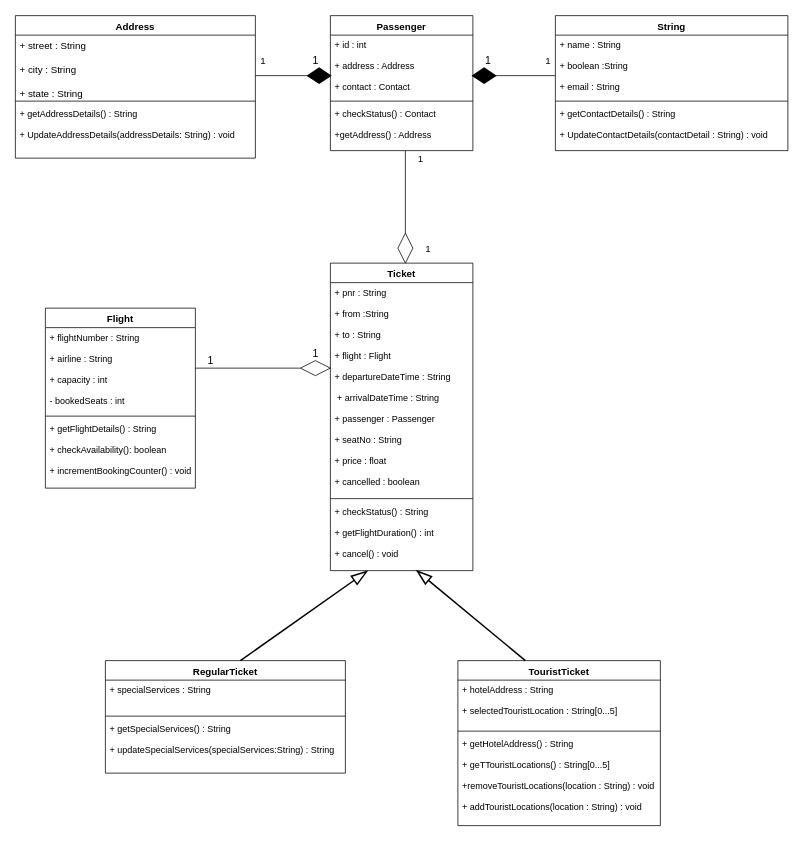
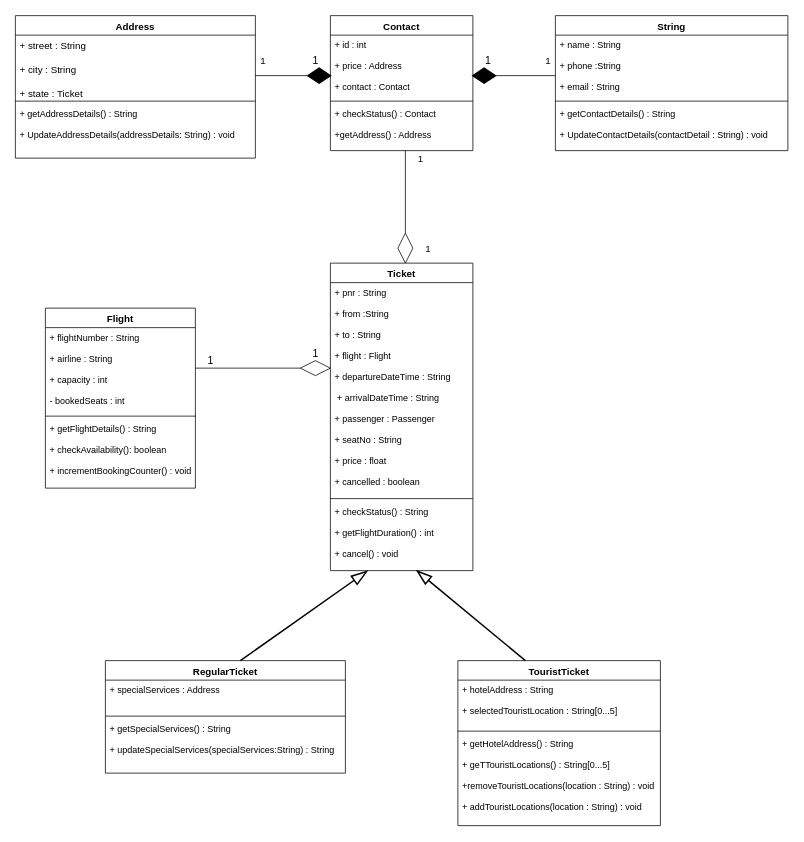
(401, 26) -> (401, 26)
(353, 45) -> (353, 45)
(591, 45) -> (591, 45)
(60, 46) -> (60, 46)
(166, 690) -> (169, 690)
